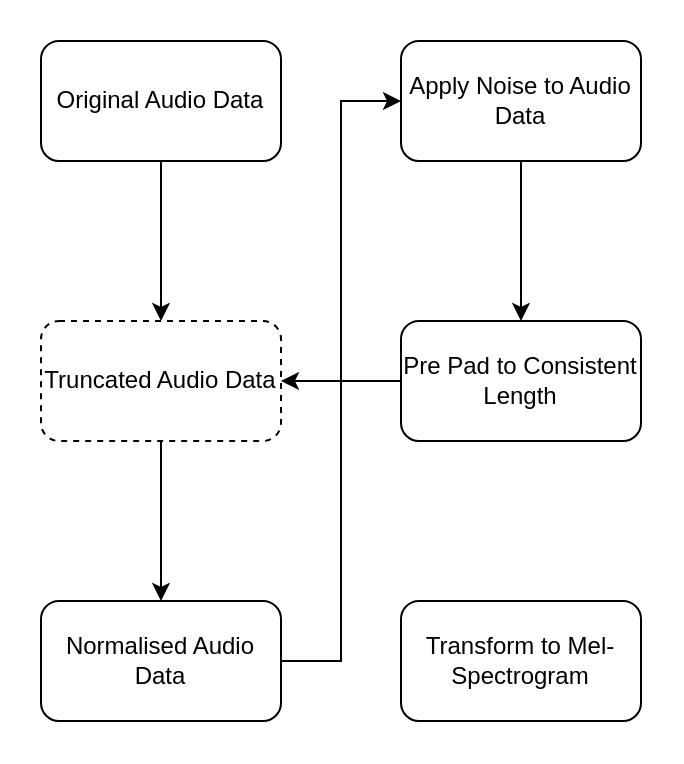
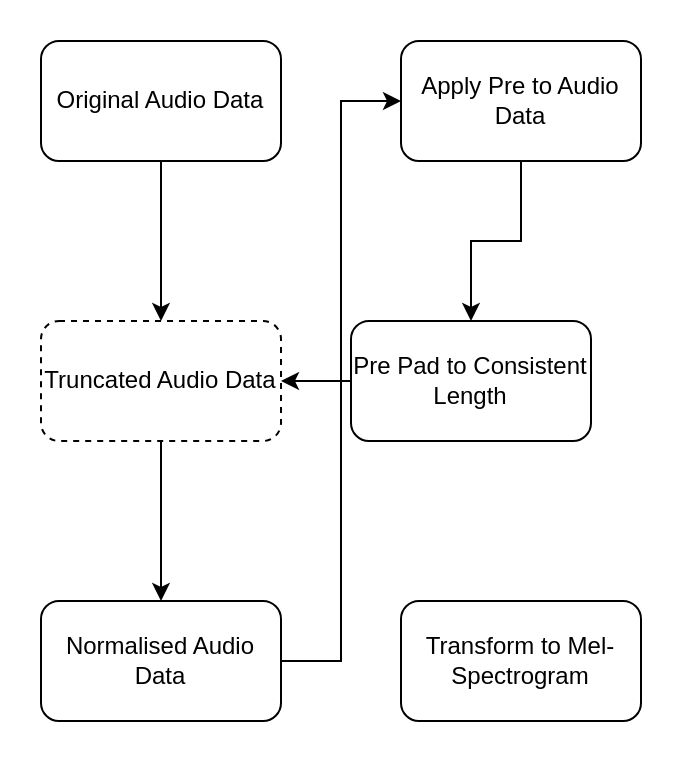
(521, 101) -> (521, 101)
(521, 381) -> (471, 381)
